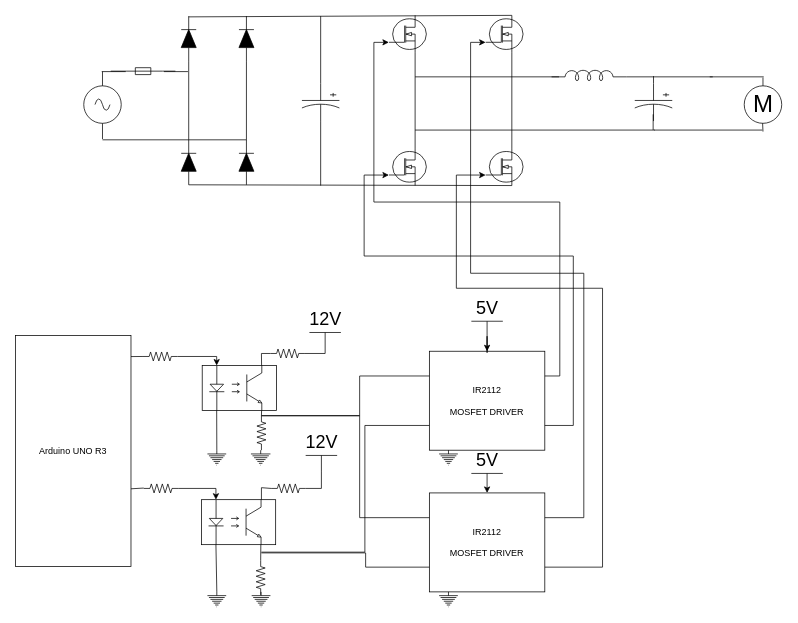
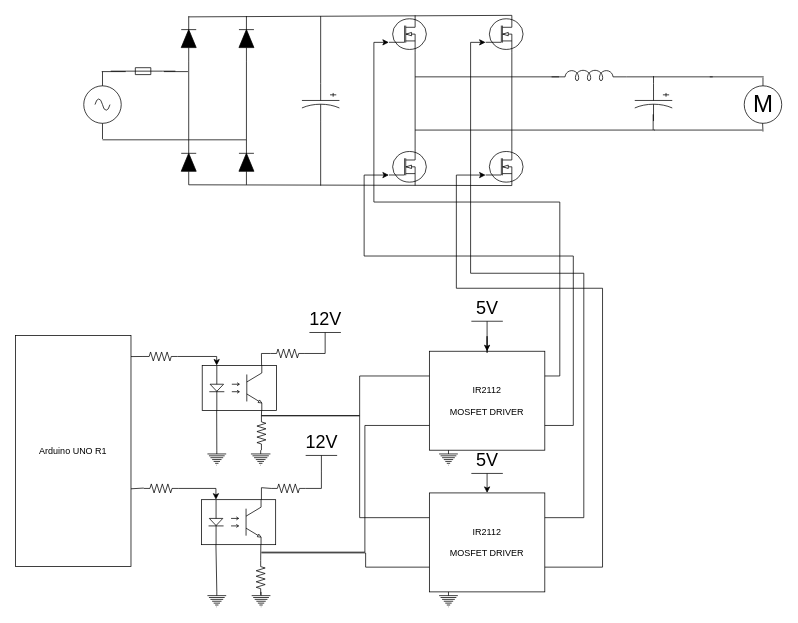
(73, 451) -> (73, 451)
